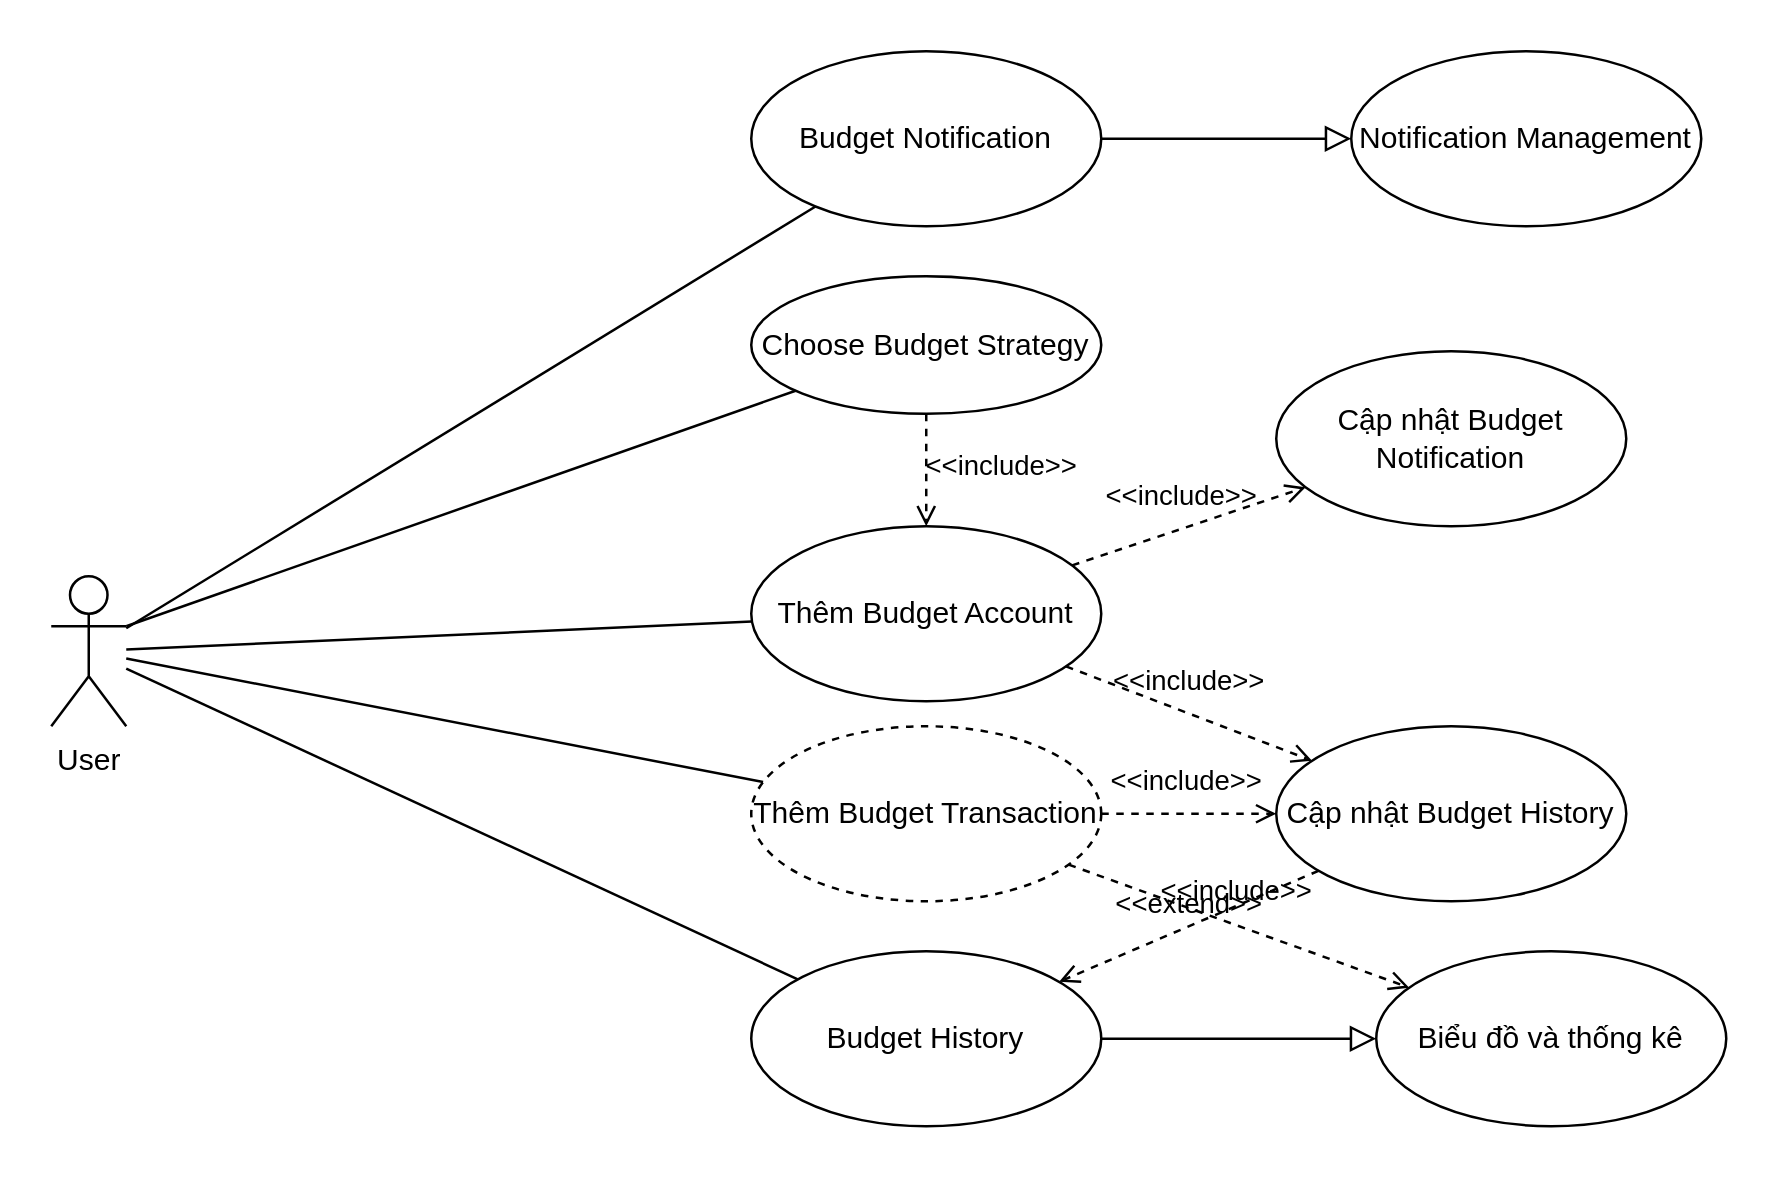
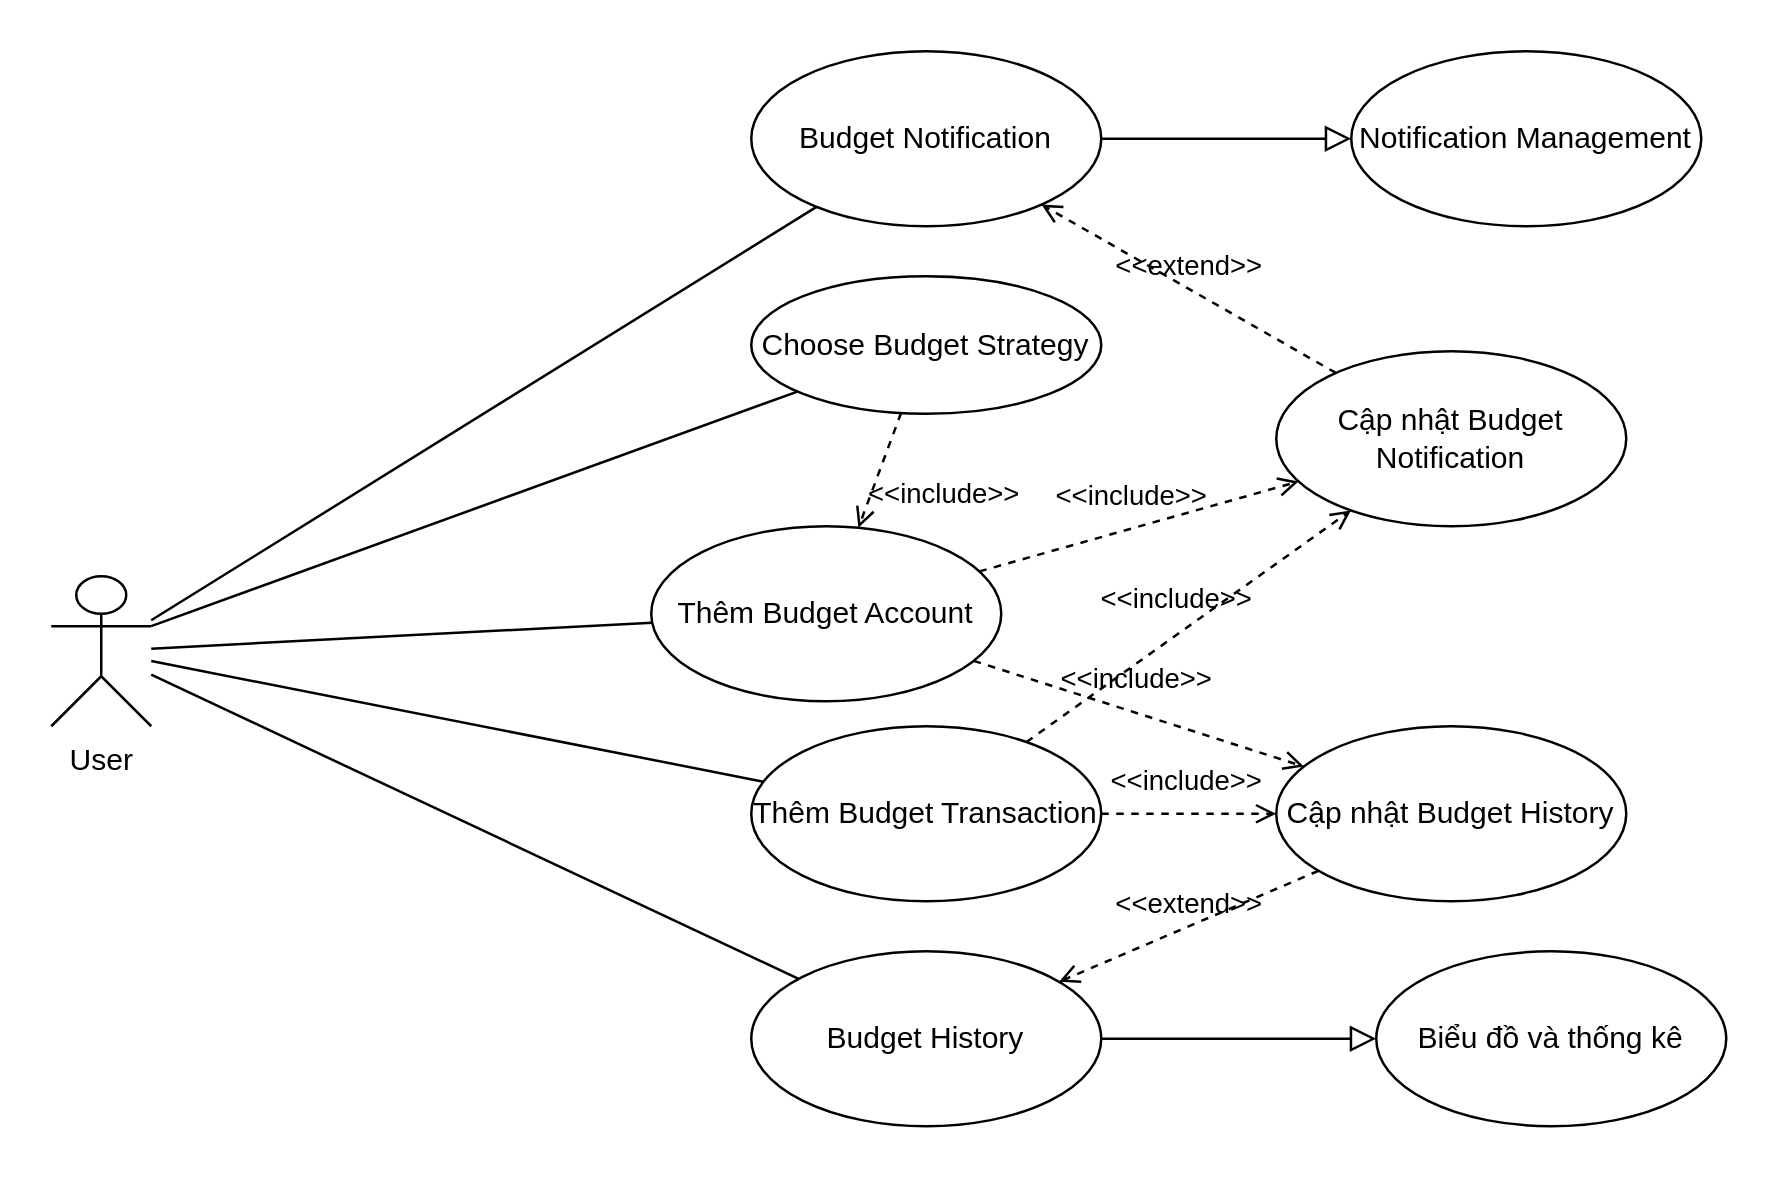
none -> (1192, 290)
(926, 614) -> (826, 614)
(89, 651) -> (101, 651)
(926, 814) -> (926, 814)
(1310, 952) -> (1229, 597)
